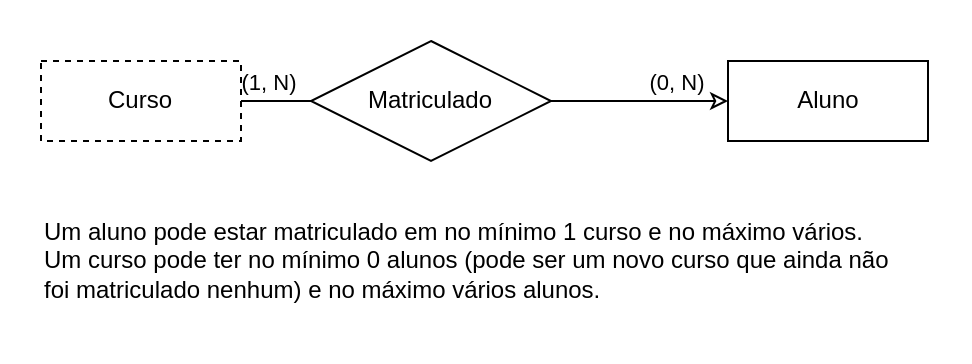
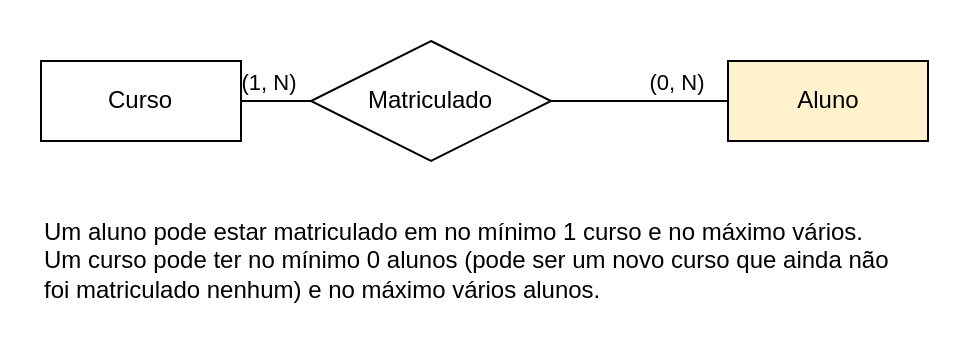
(141, 101) -> (141, 101)
(713, 101) -> (718, 101)
(828, 101) -> (828, 101)
